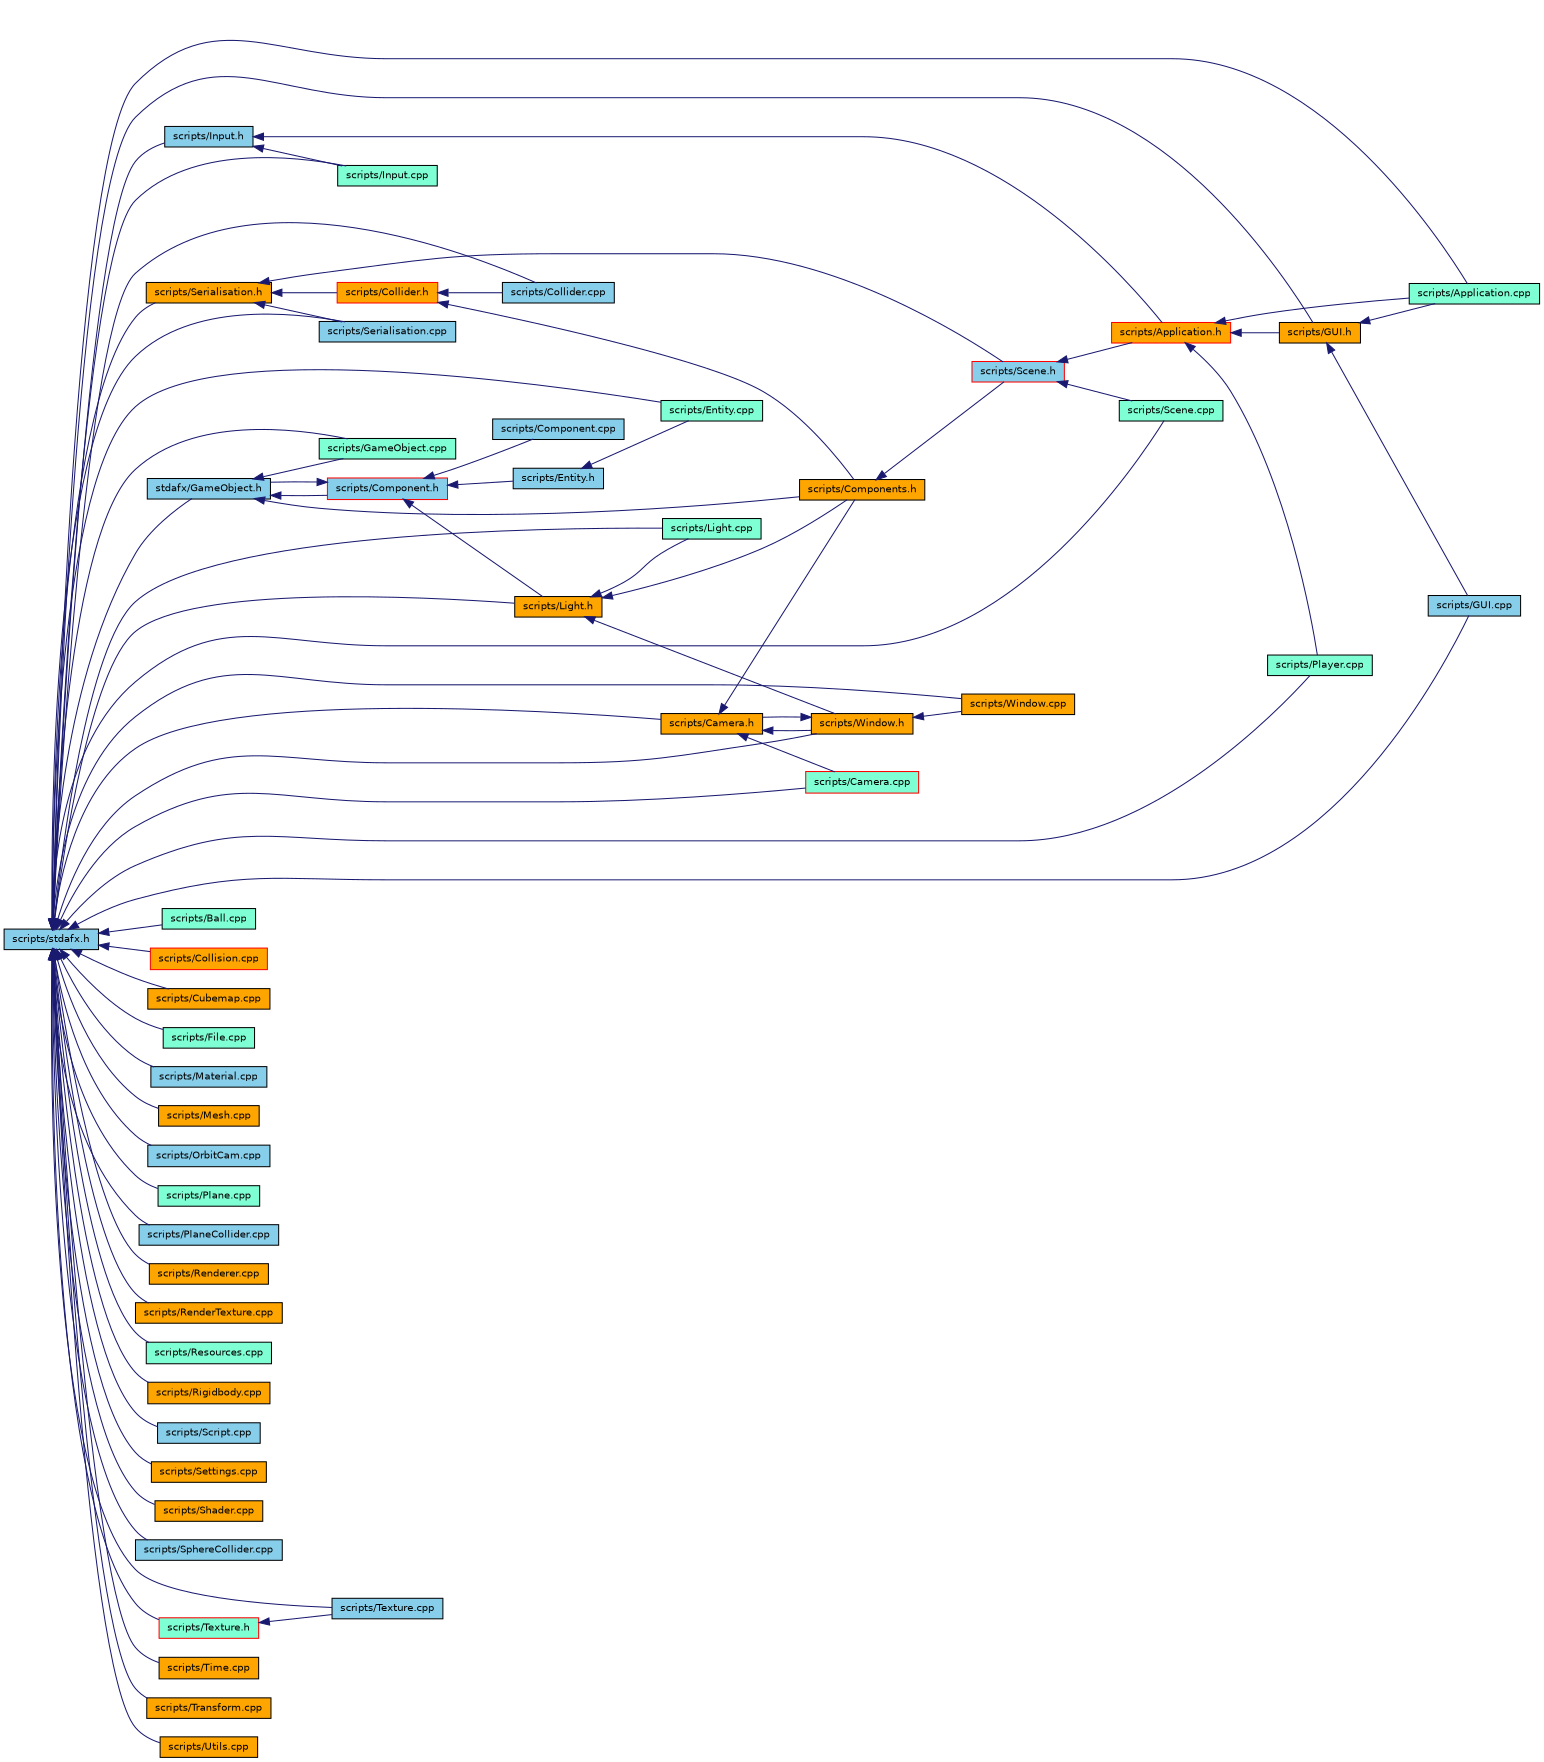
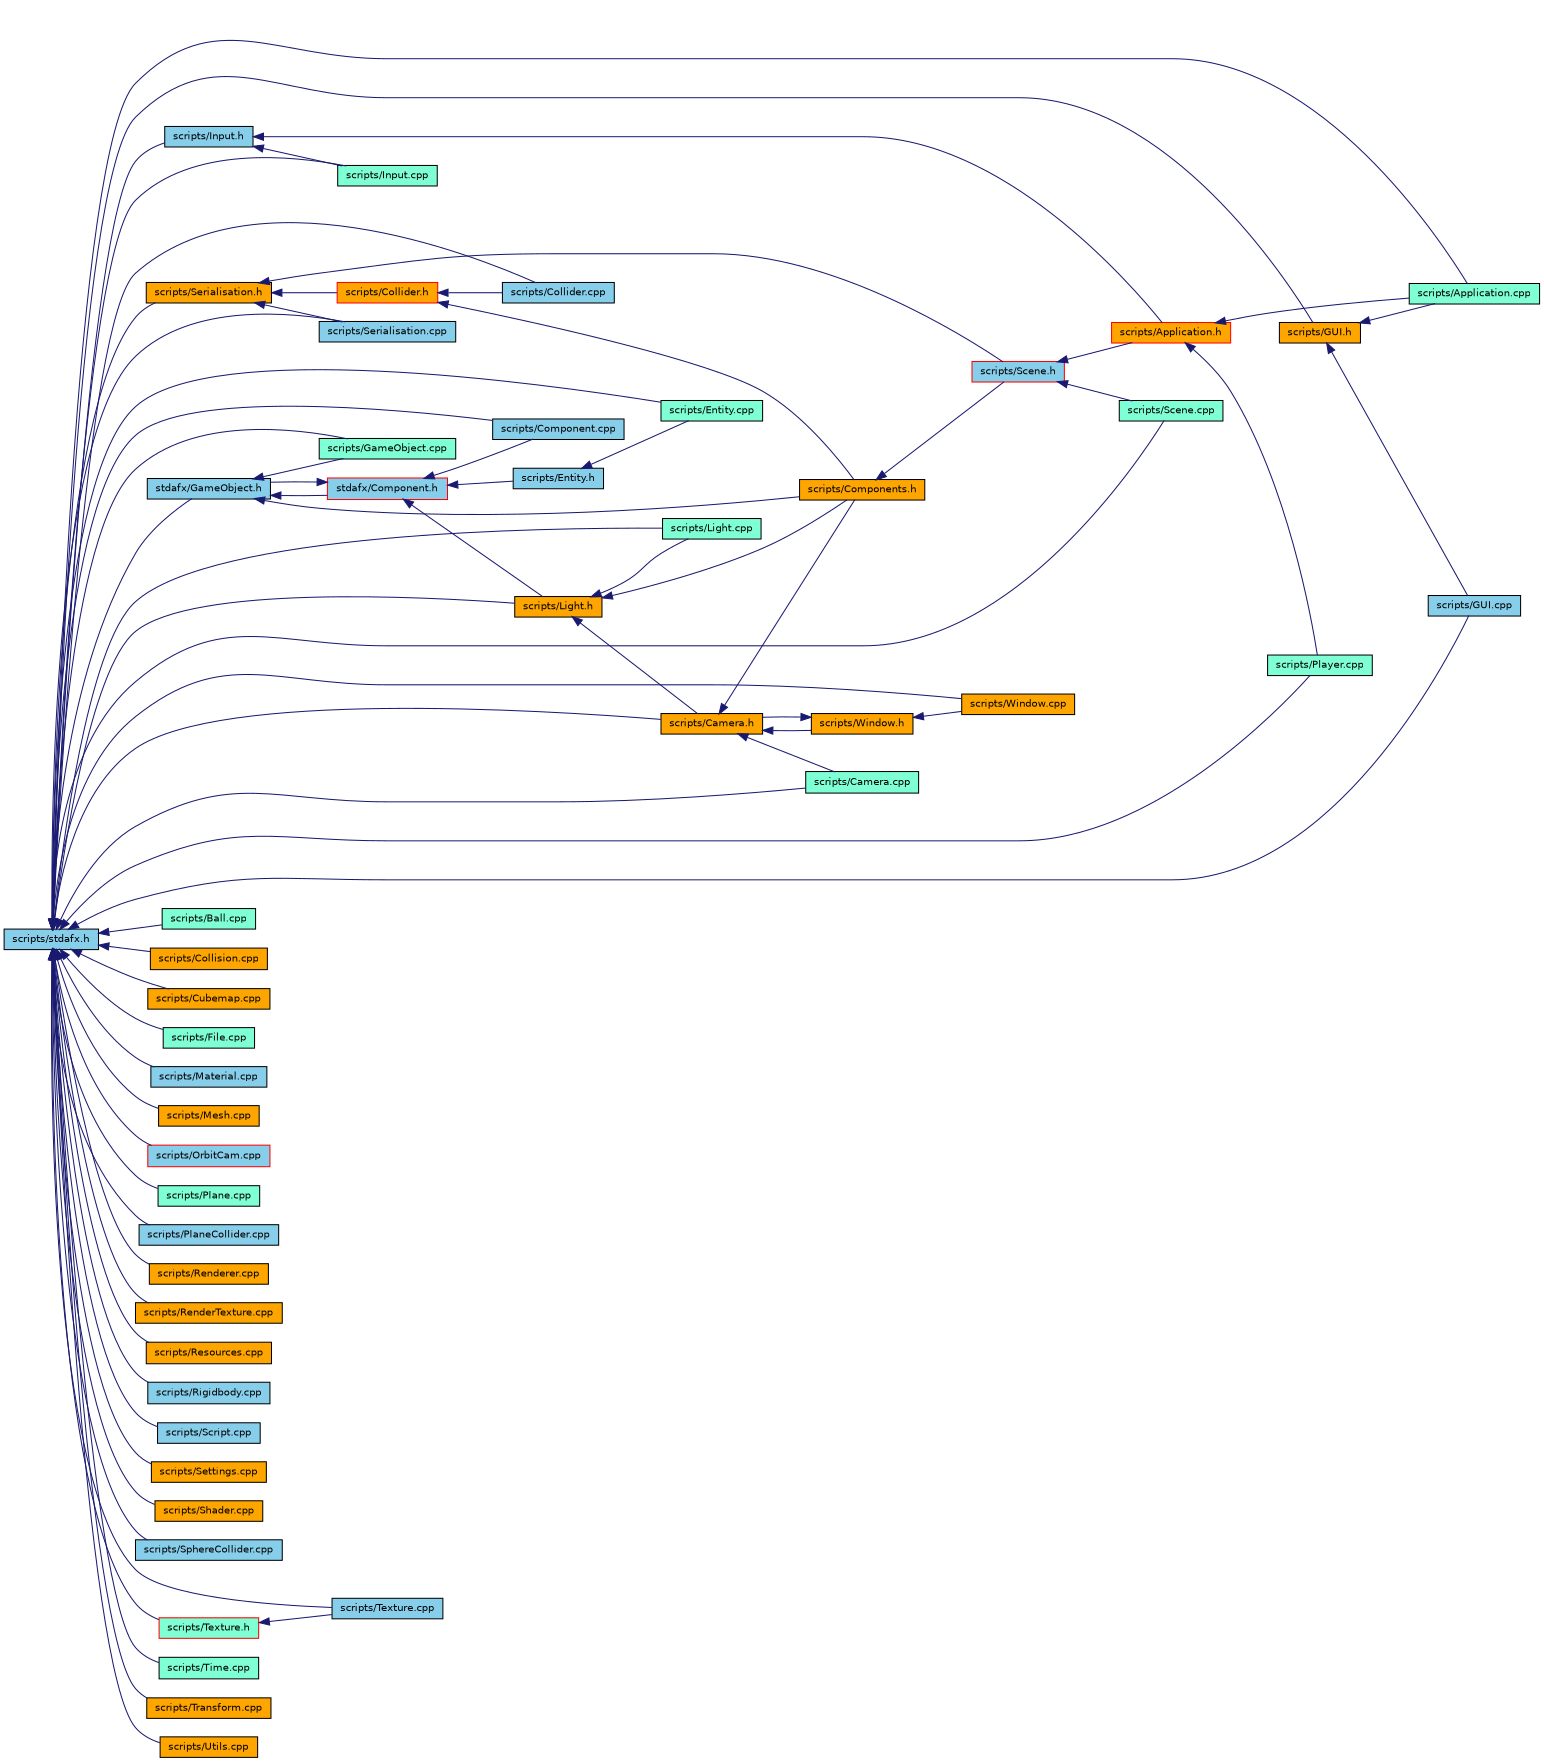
(1260, 333) -> none
(387, 489) -> (387, 489)
(715, 667) -> (639, 668)
(398, 763) -> (103, 494)
(862, 782) -> (862, 782)
(209, 959) -> (209, 959)
(209, 1156) -> (209, 1156)
(209, 1353) -> (209, 1353)
(209, 1393) -> (209, 1393)
(209, 1668) -> (209, 1668)
